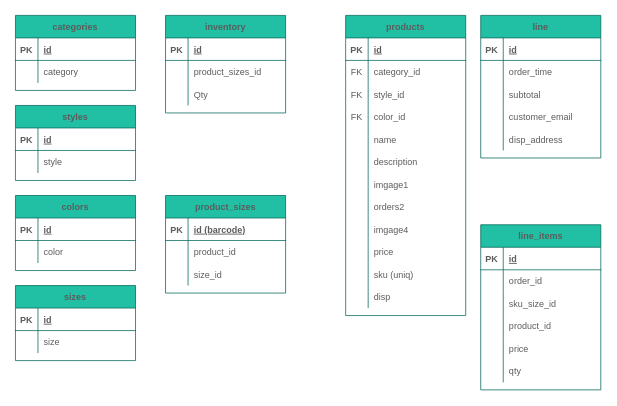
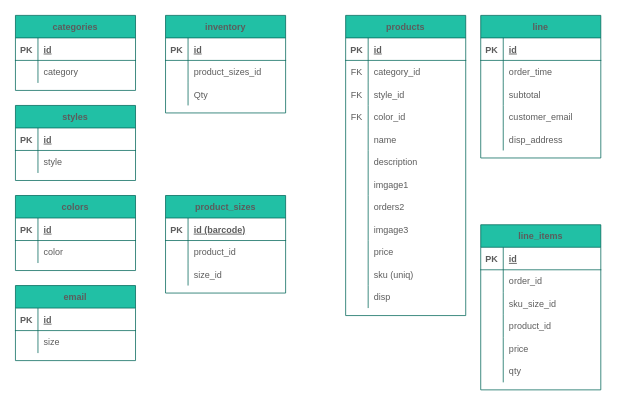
(390, 230) -> (390, 230)
(75, 297) -> (75, 297)
